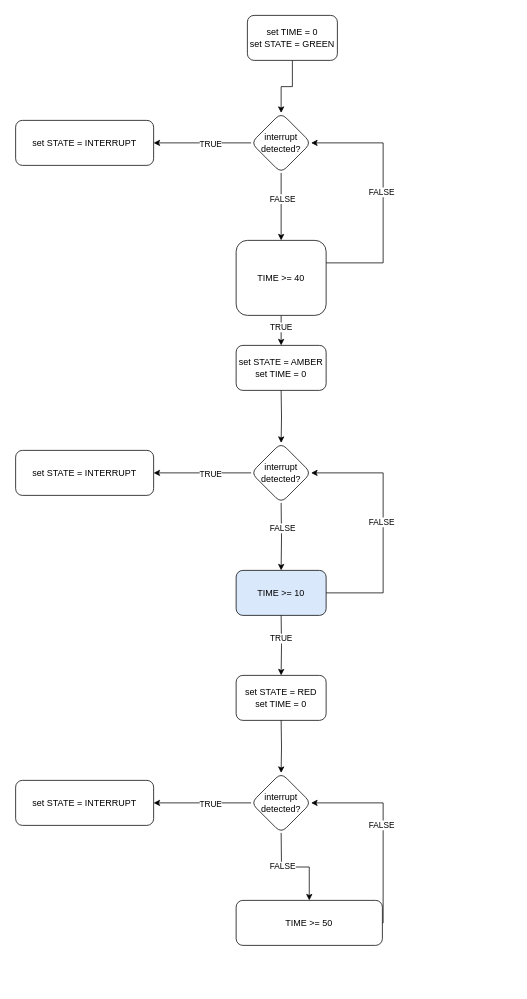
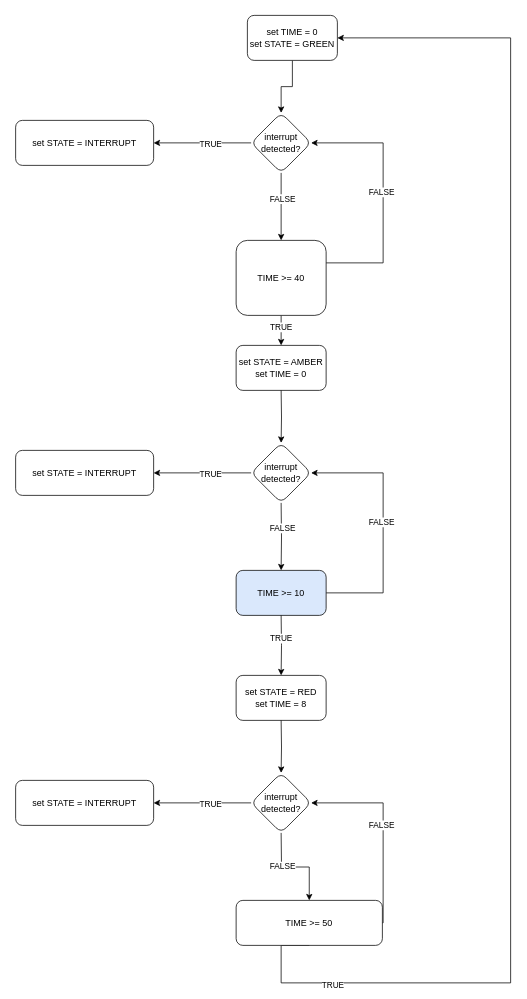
none -> (510, 511)
(281, 698) -> (281, 698)
